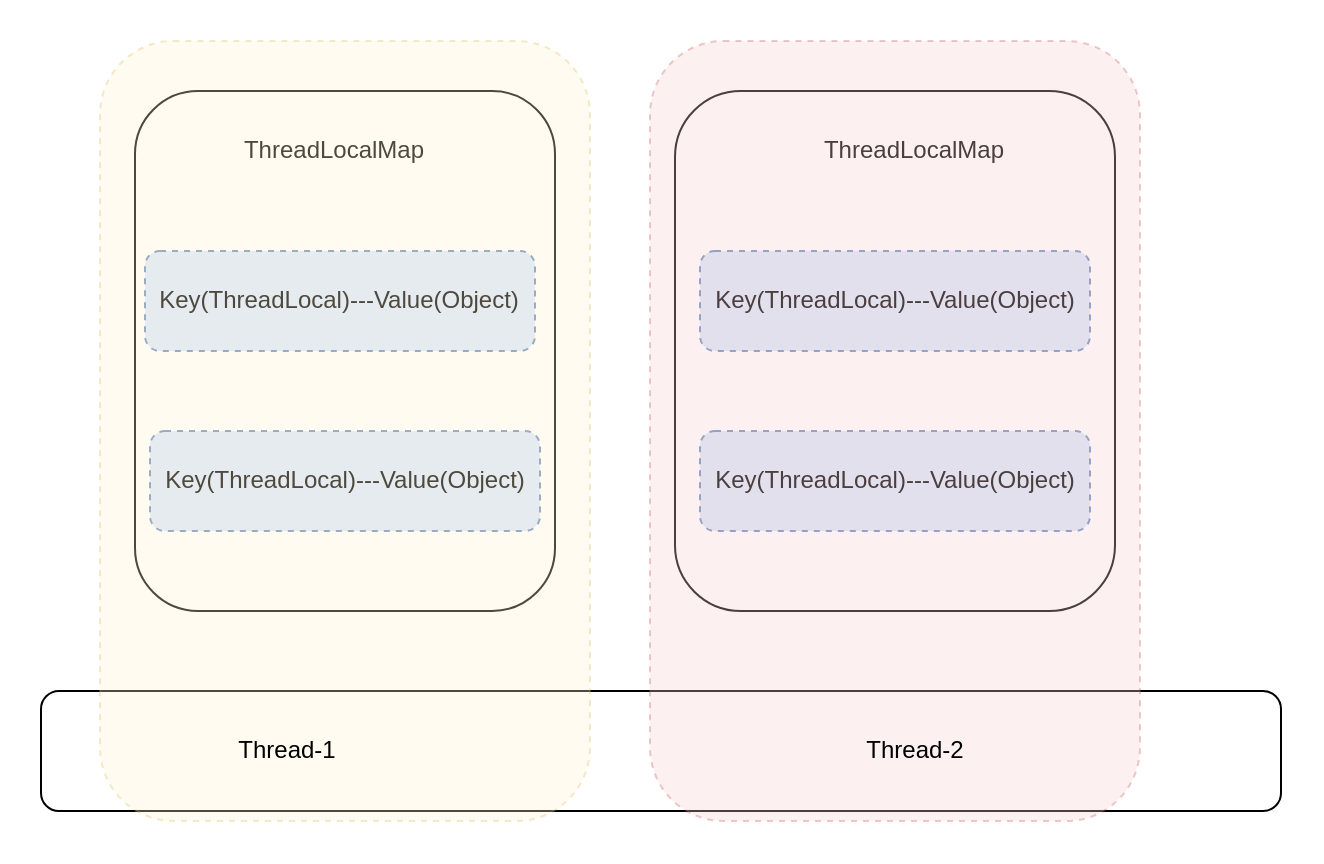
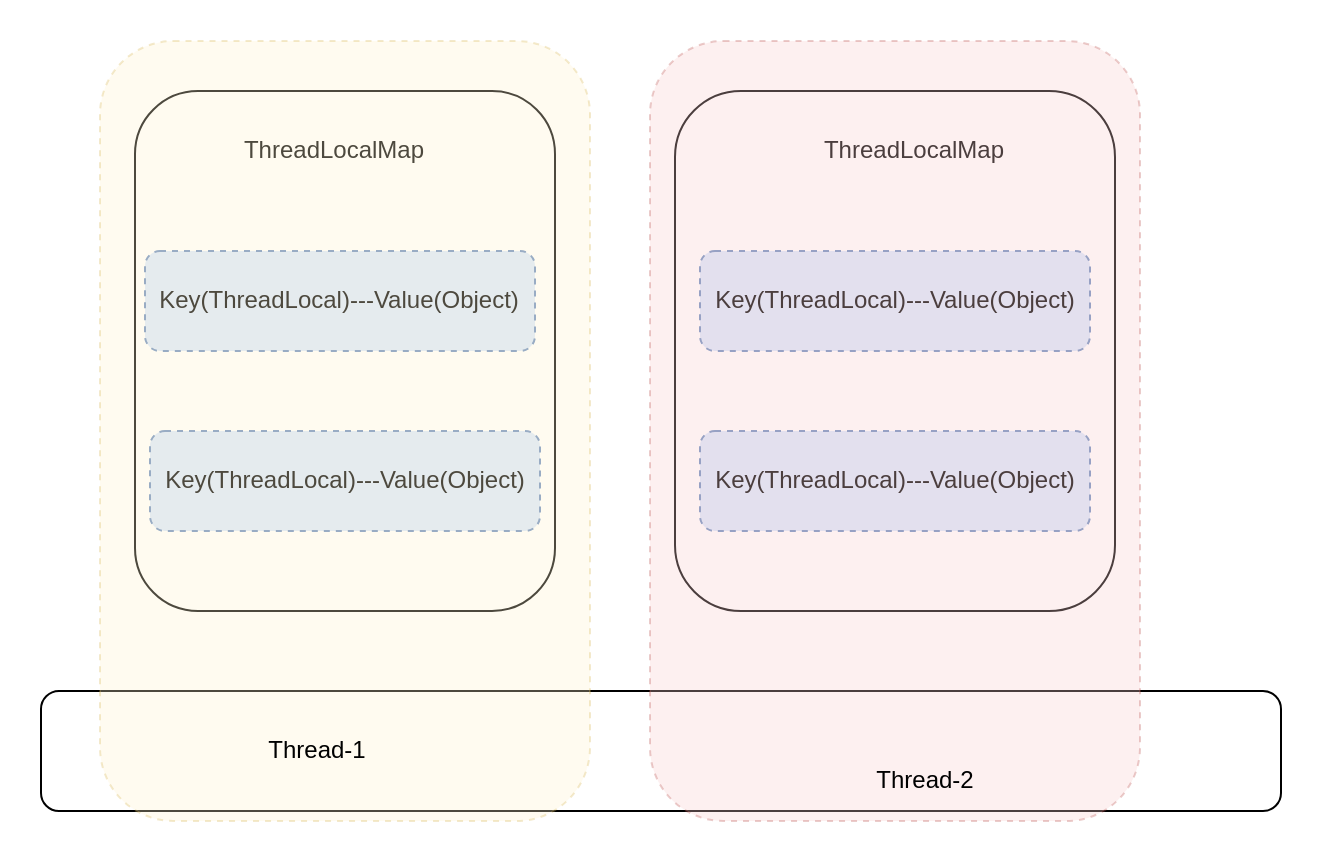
(288, 751) -> (318, 751)
(915, 751) -> (925, 781)
